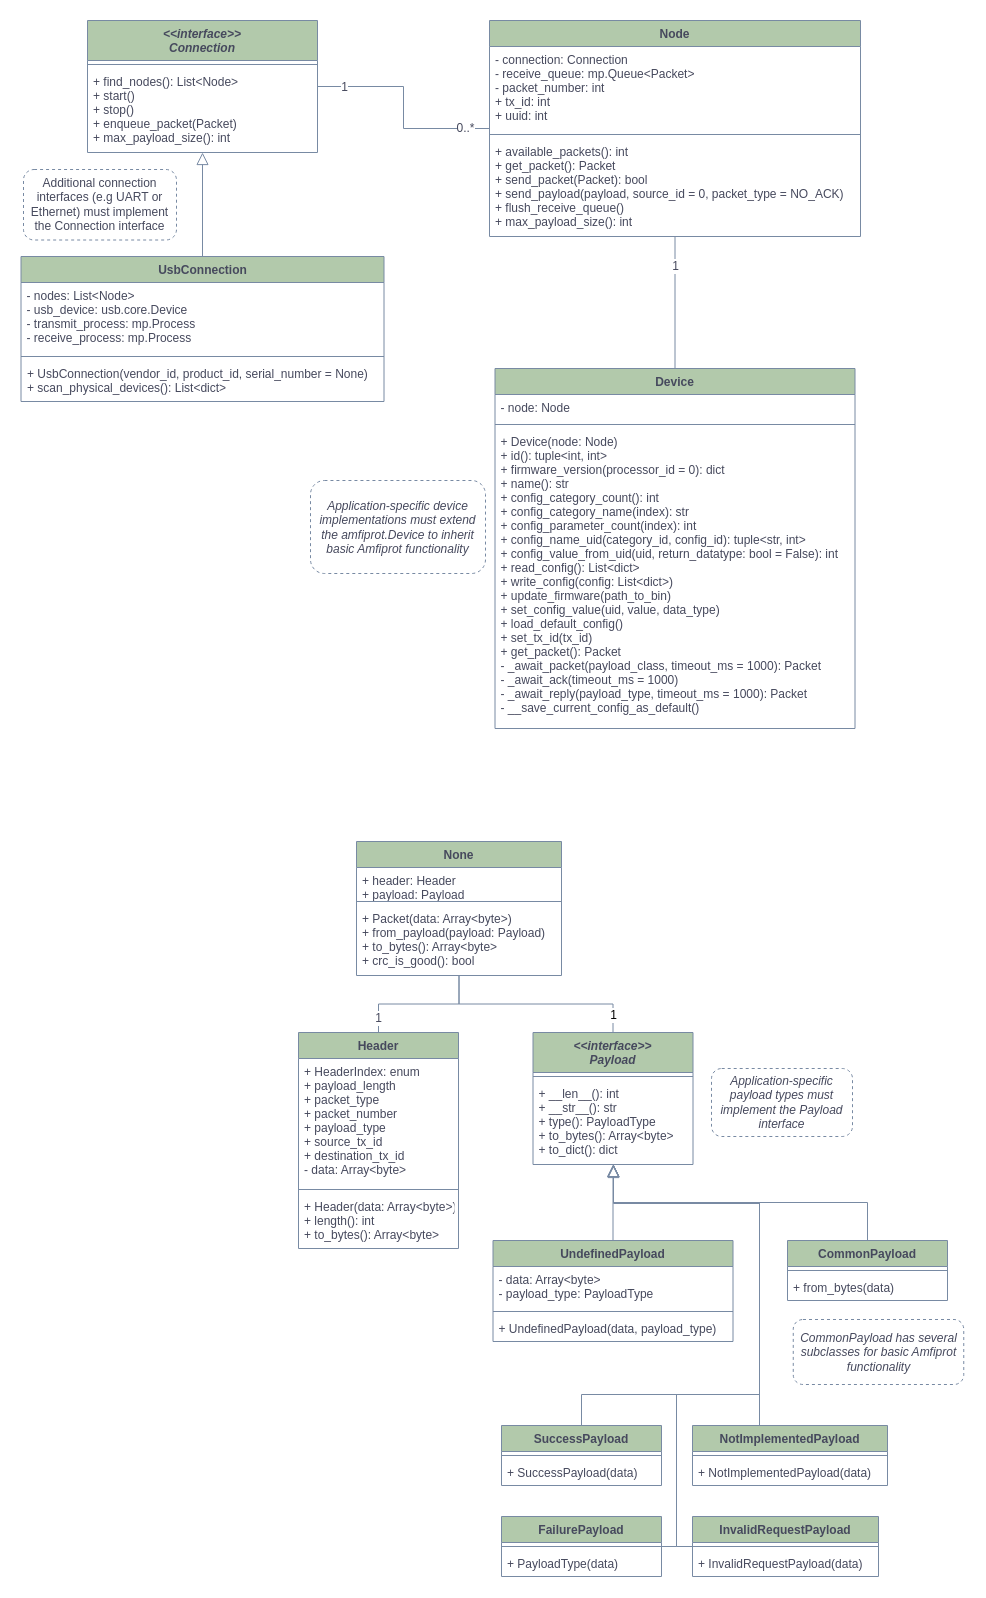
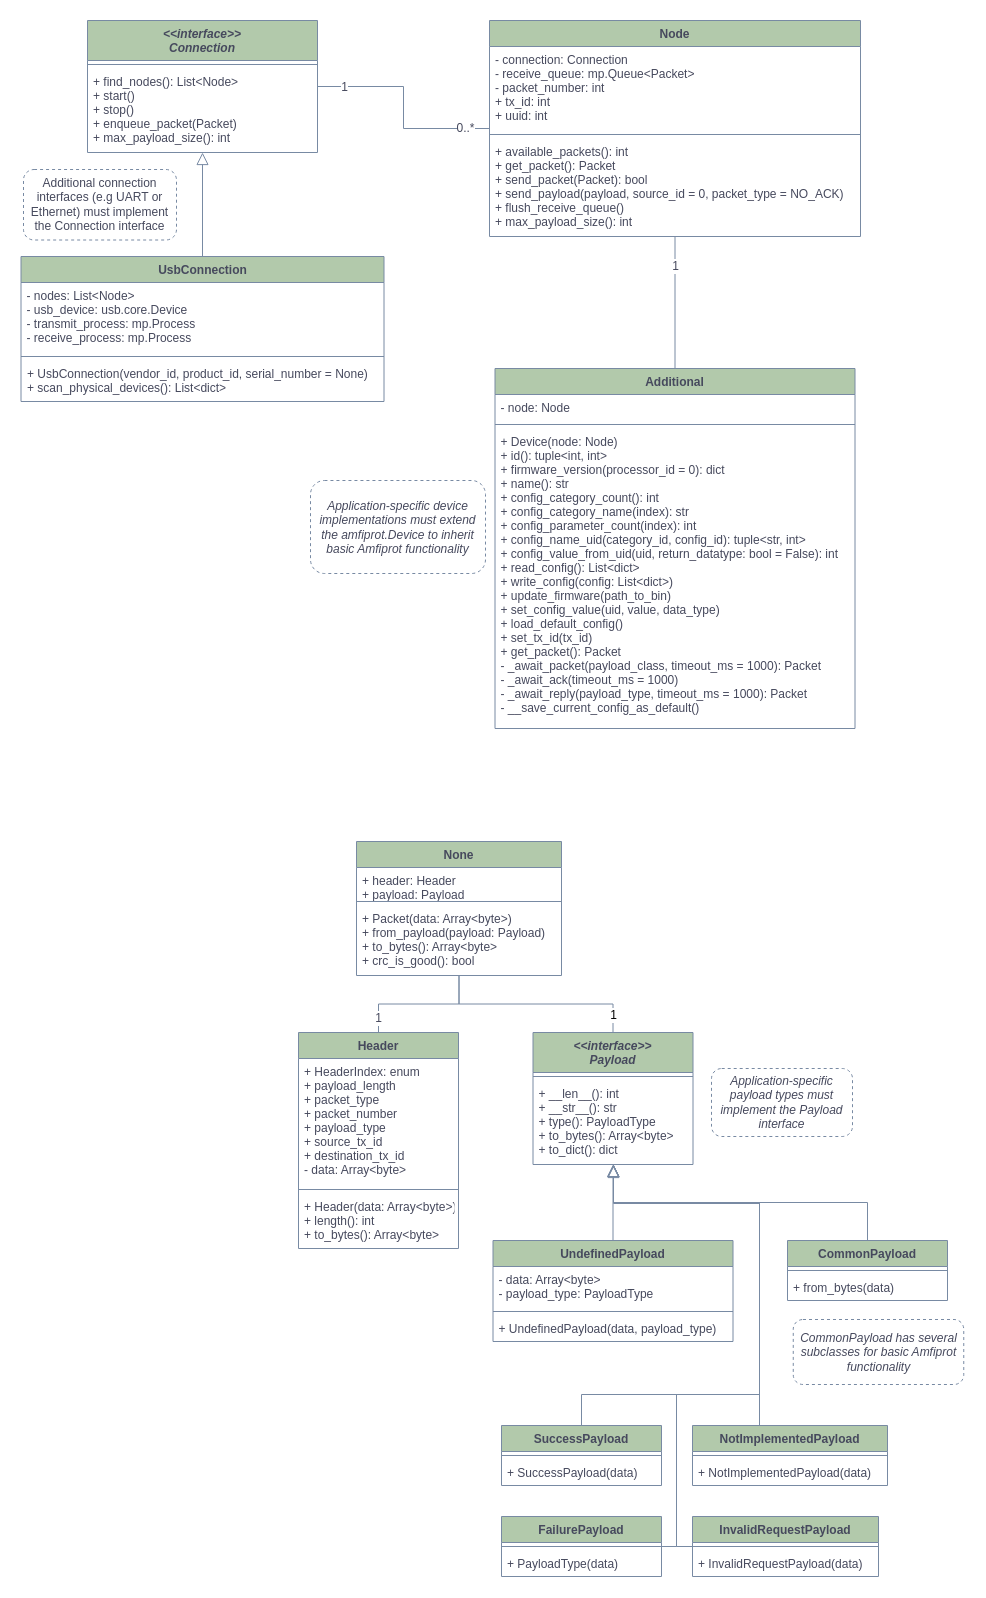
(675, 382) -> (675, 382)
